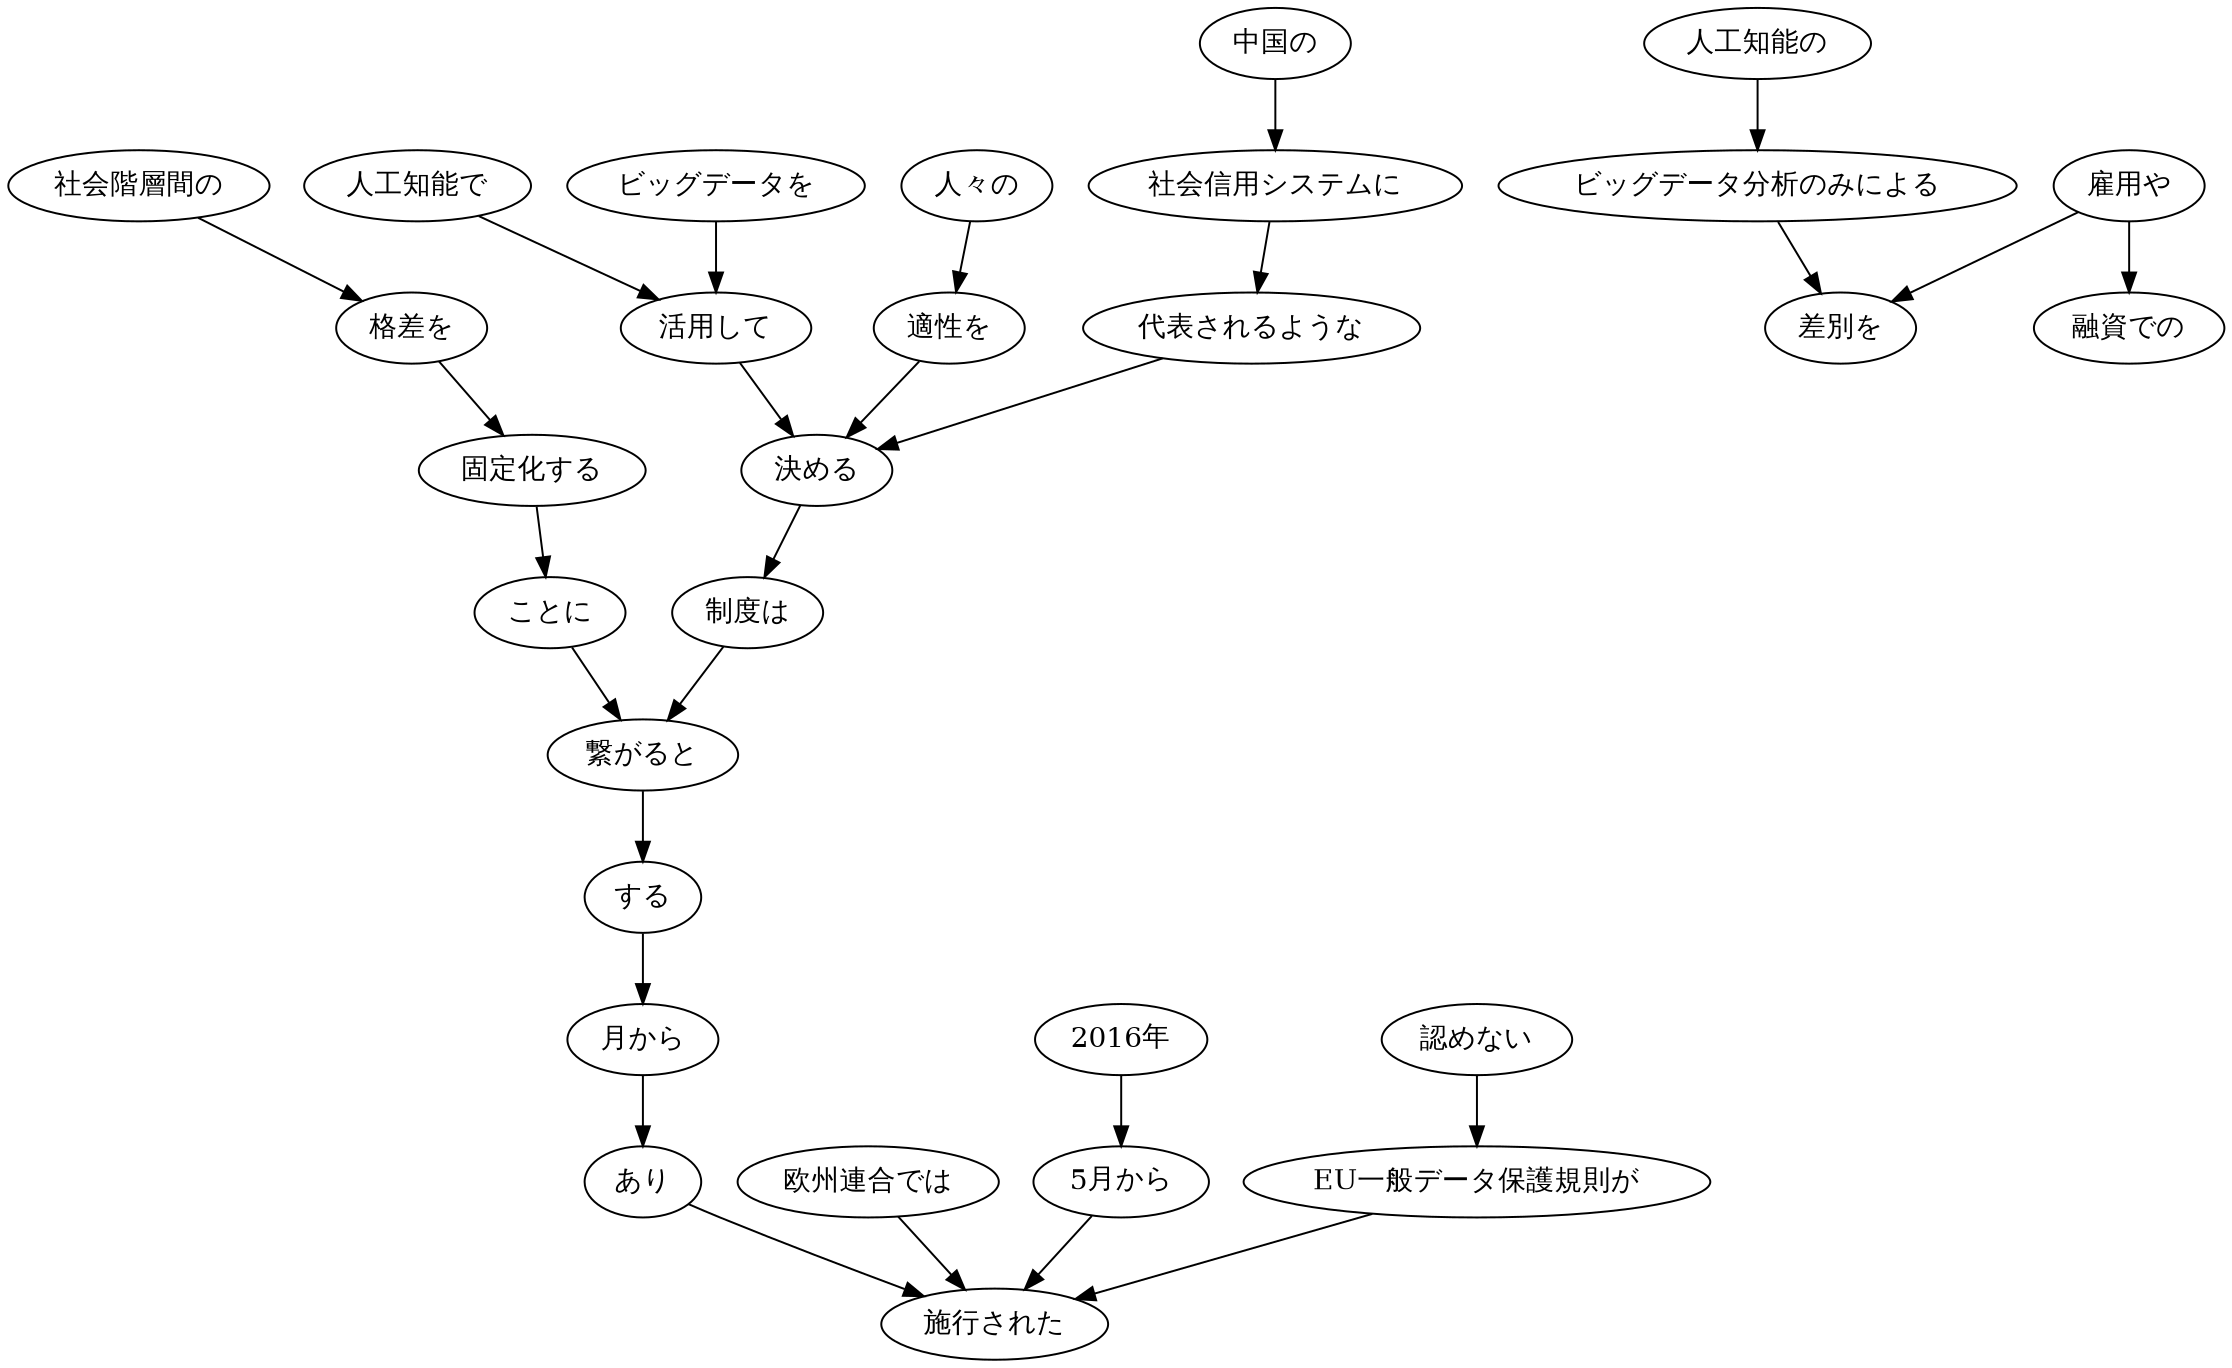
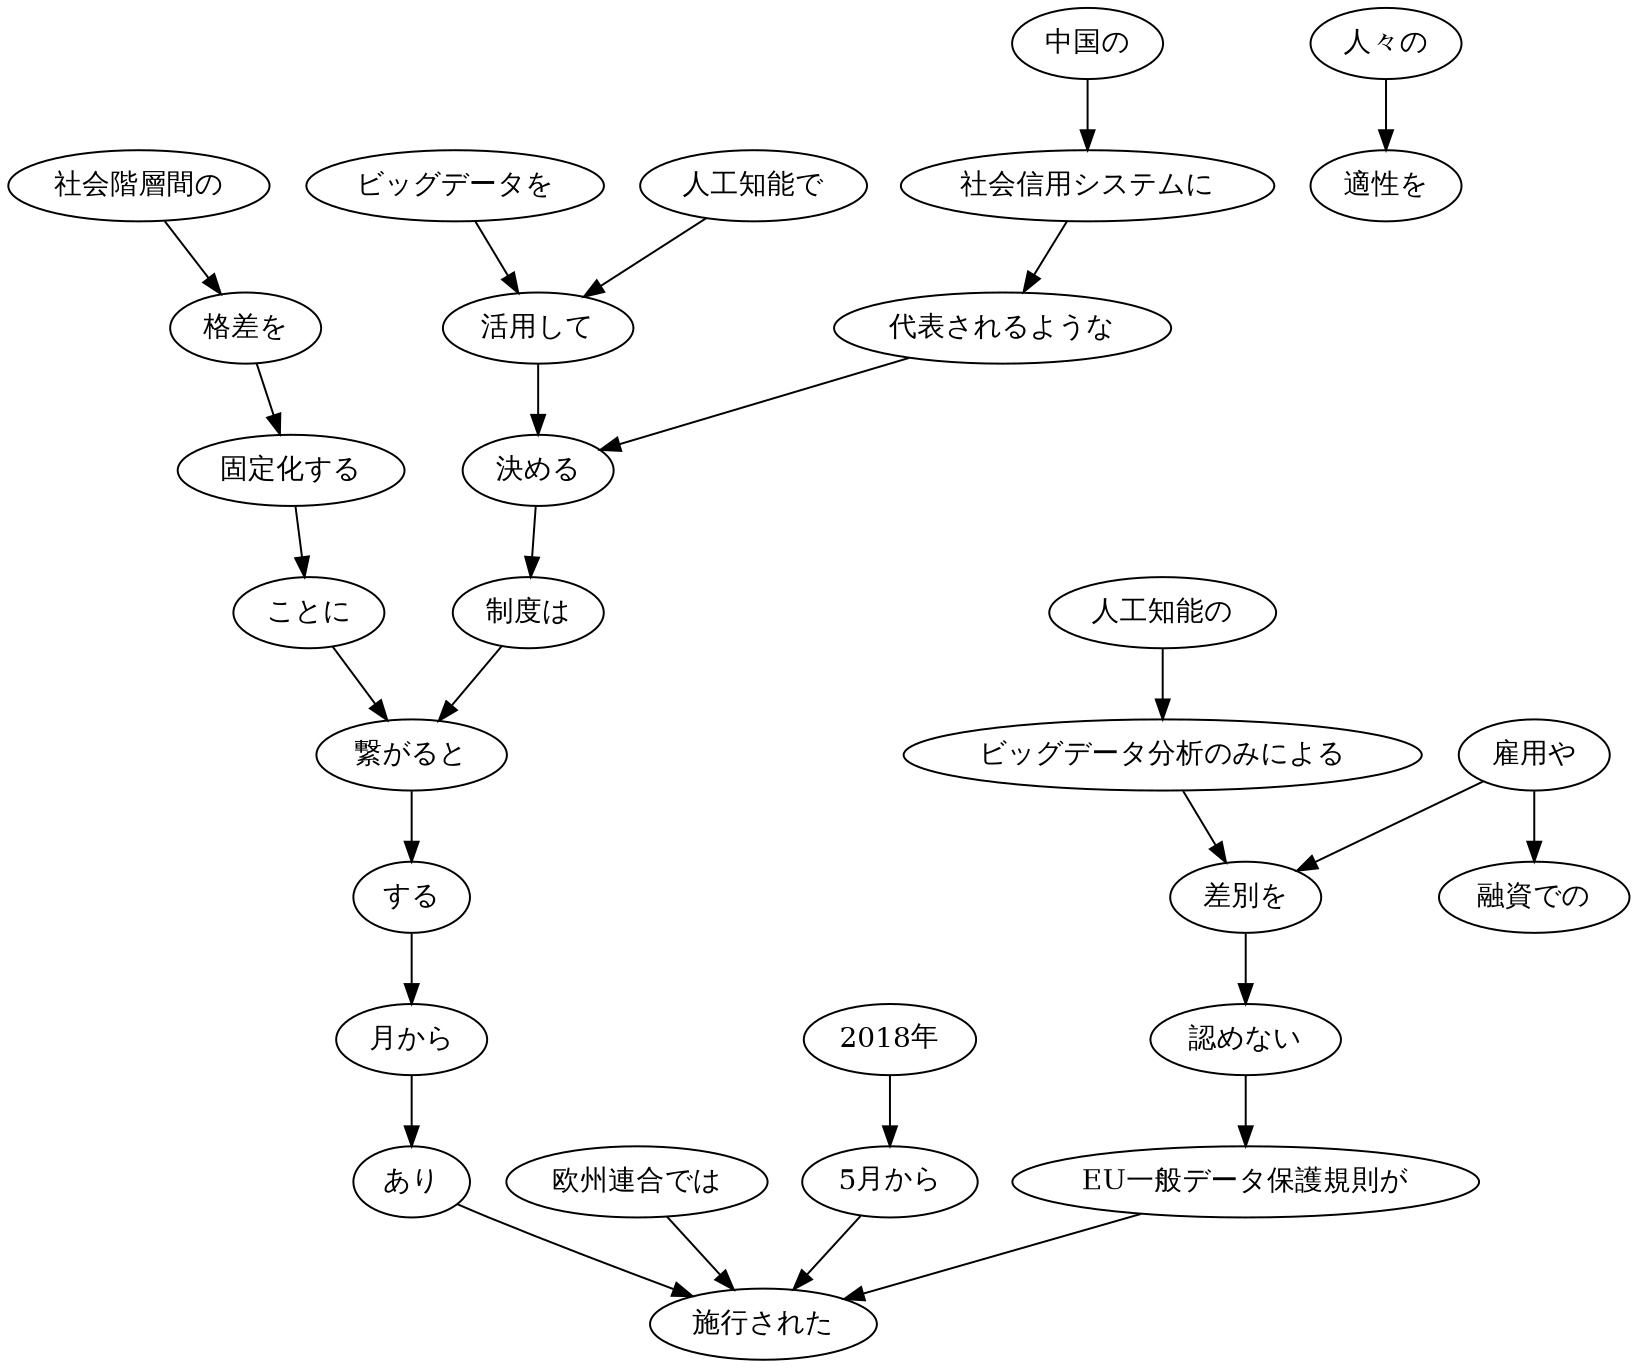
(890, 392) -> none
none -> (1246, 959)
(1121, 1040) -> (890, 1040)
